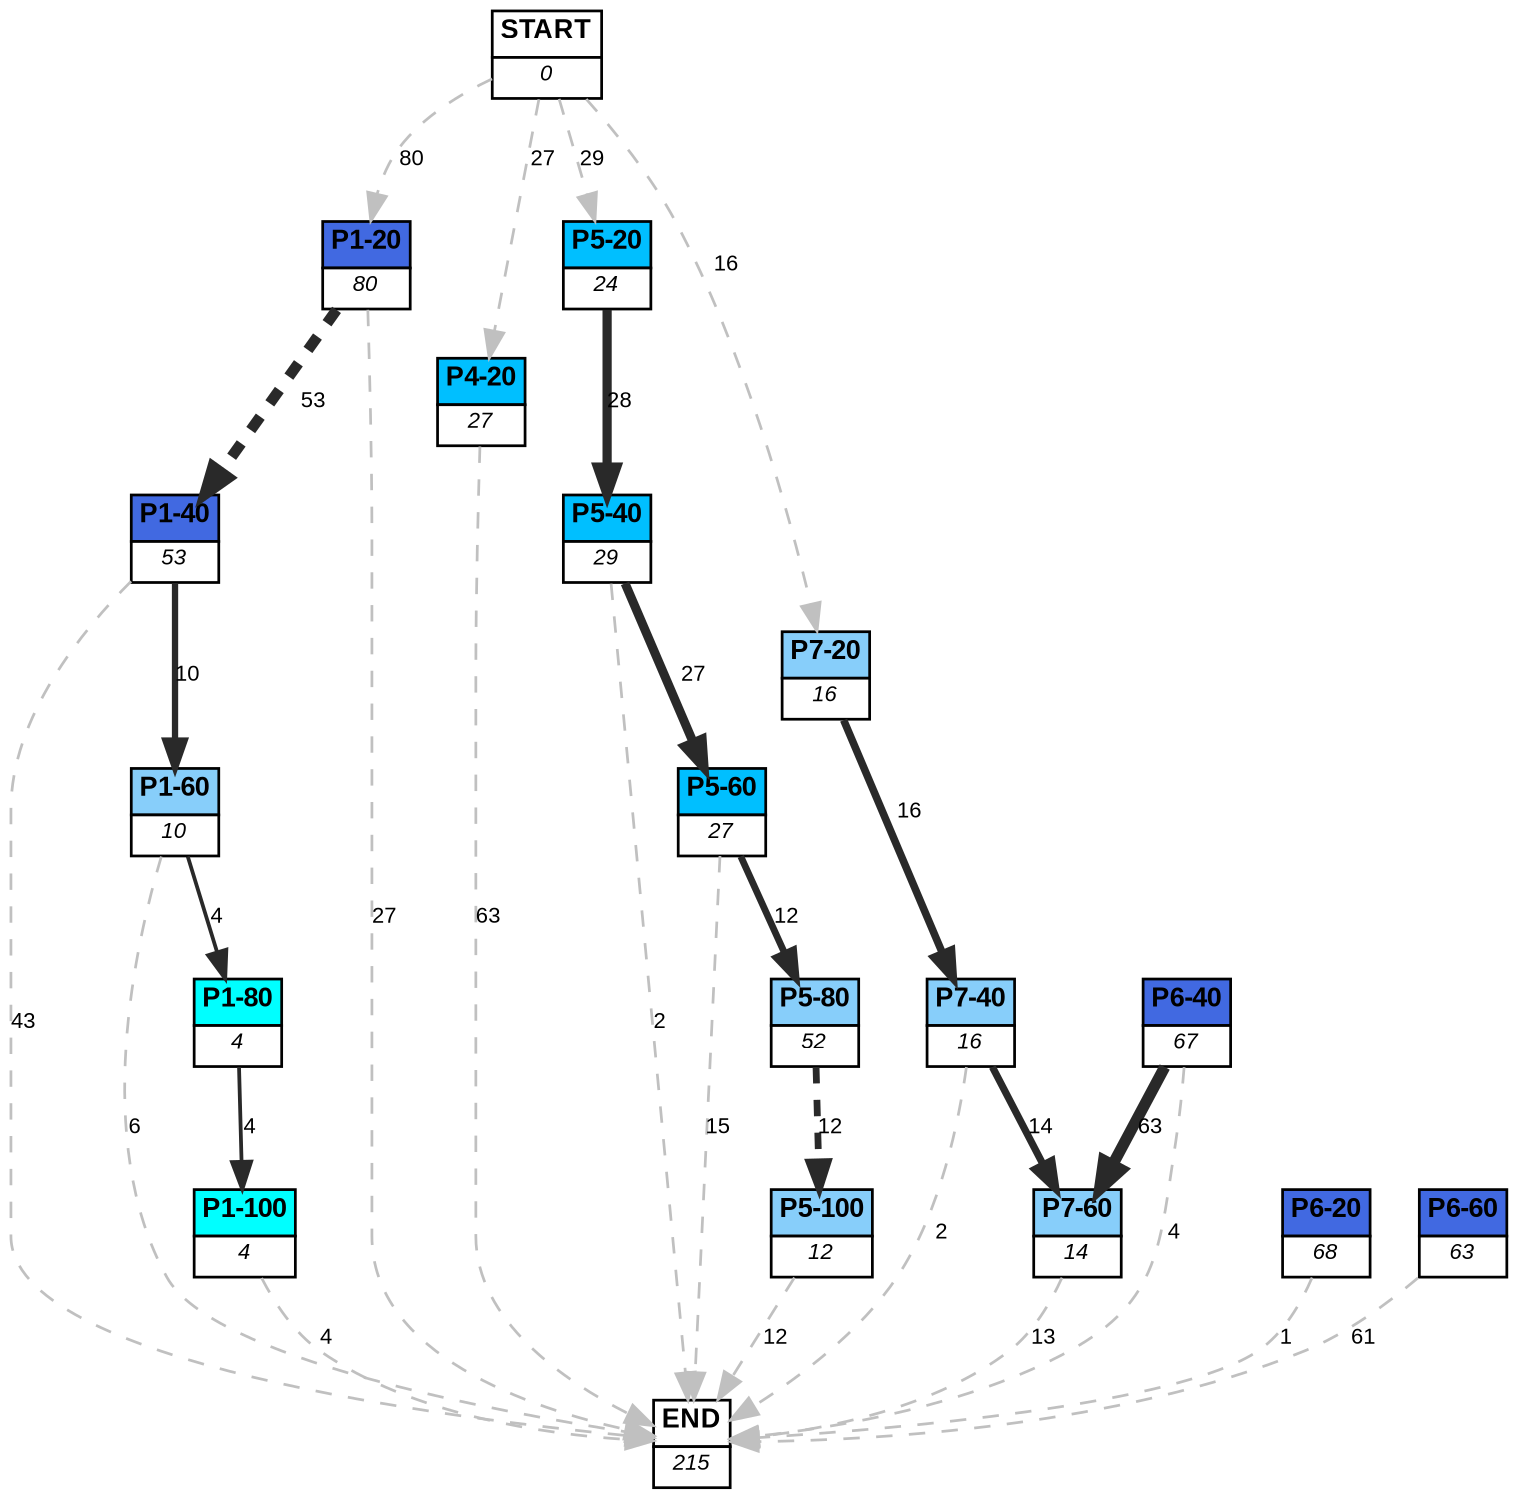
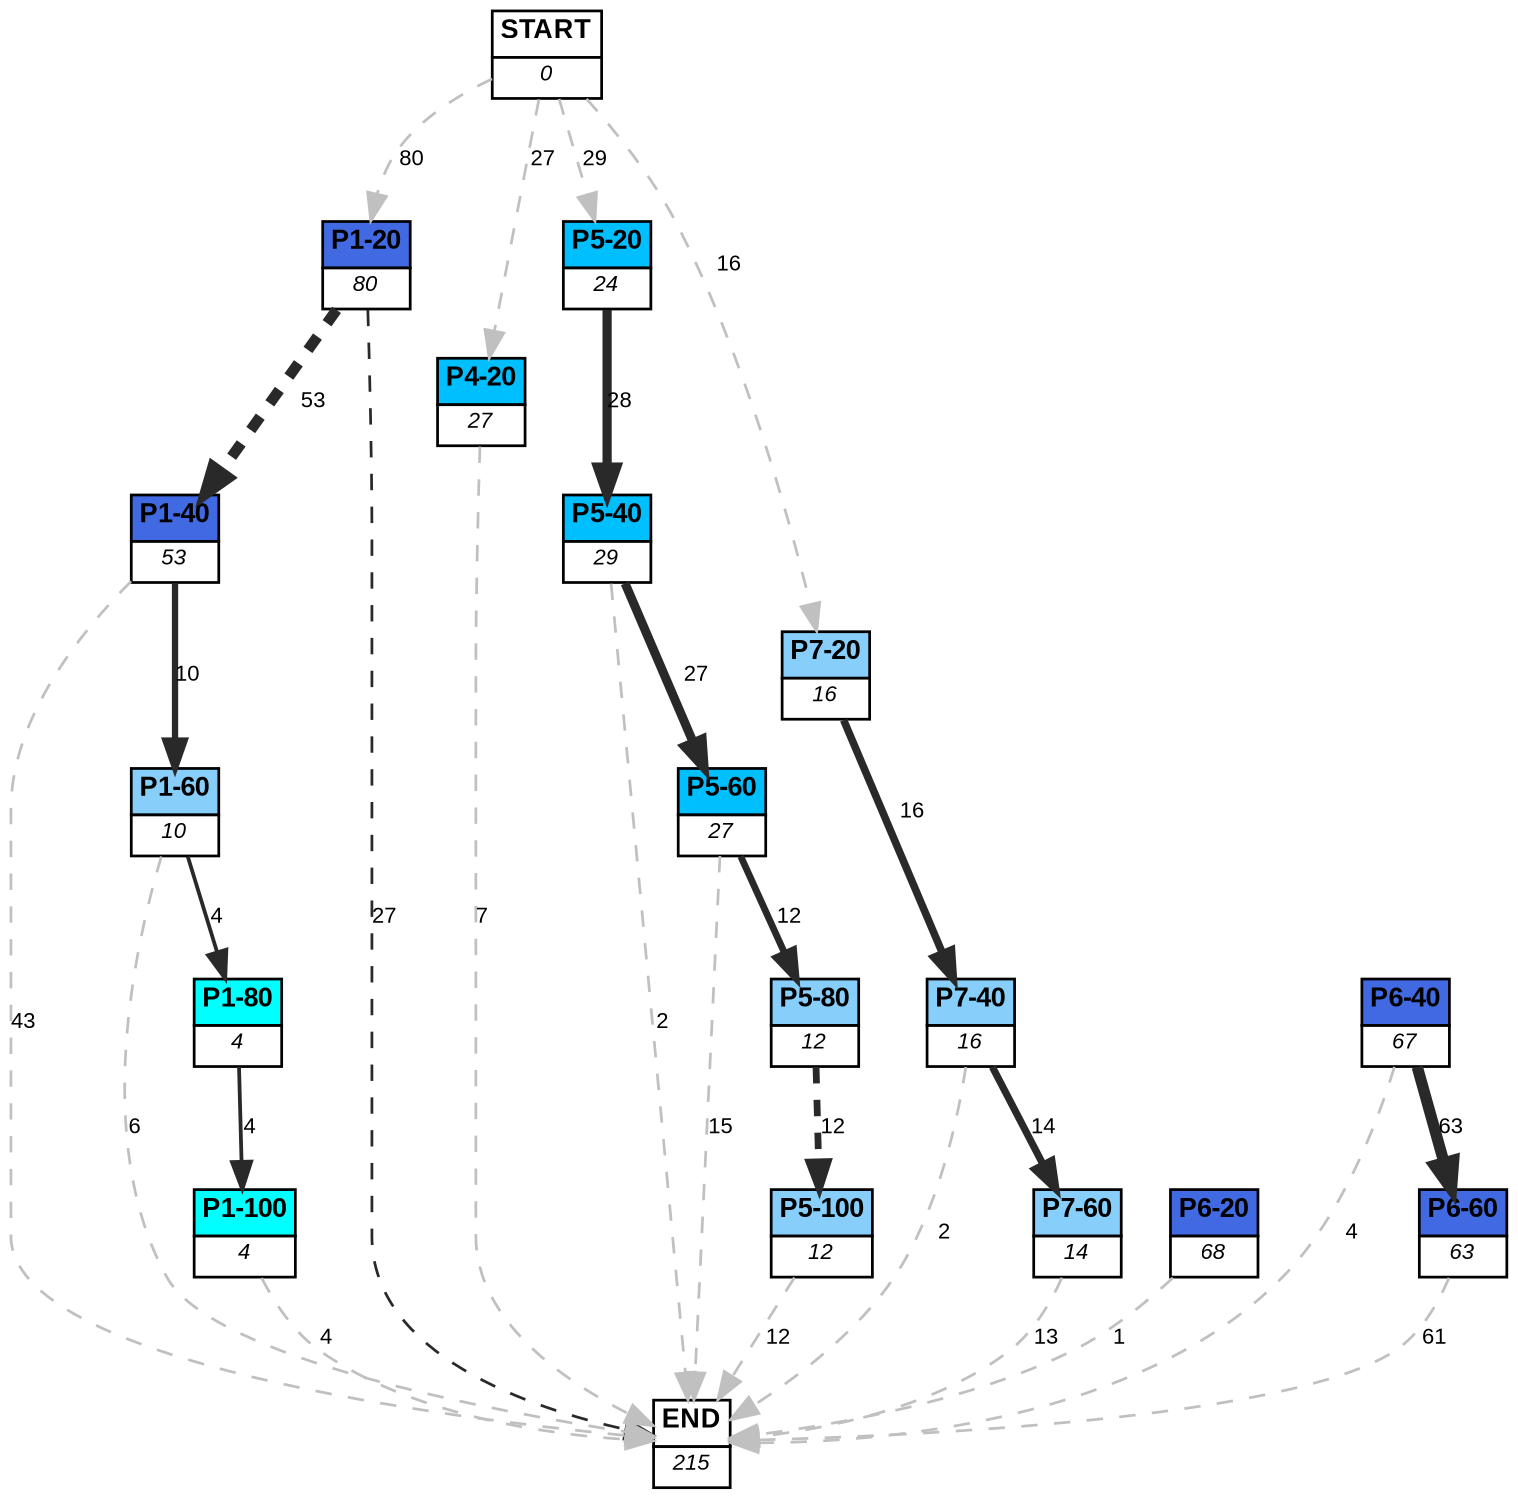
(490, 917) -> (483, 917)
(372, 944) -> (372, 944)
(815, 1042) -> (815, 1042)
(1139, 1116) -> (1431, 1115)
